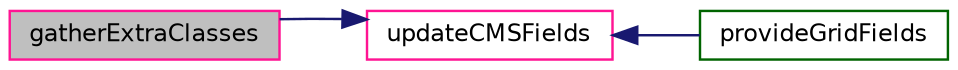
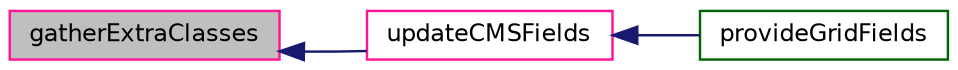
(311, 19) -> (335, 52)
